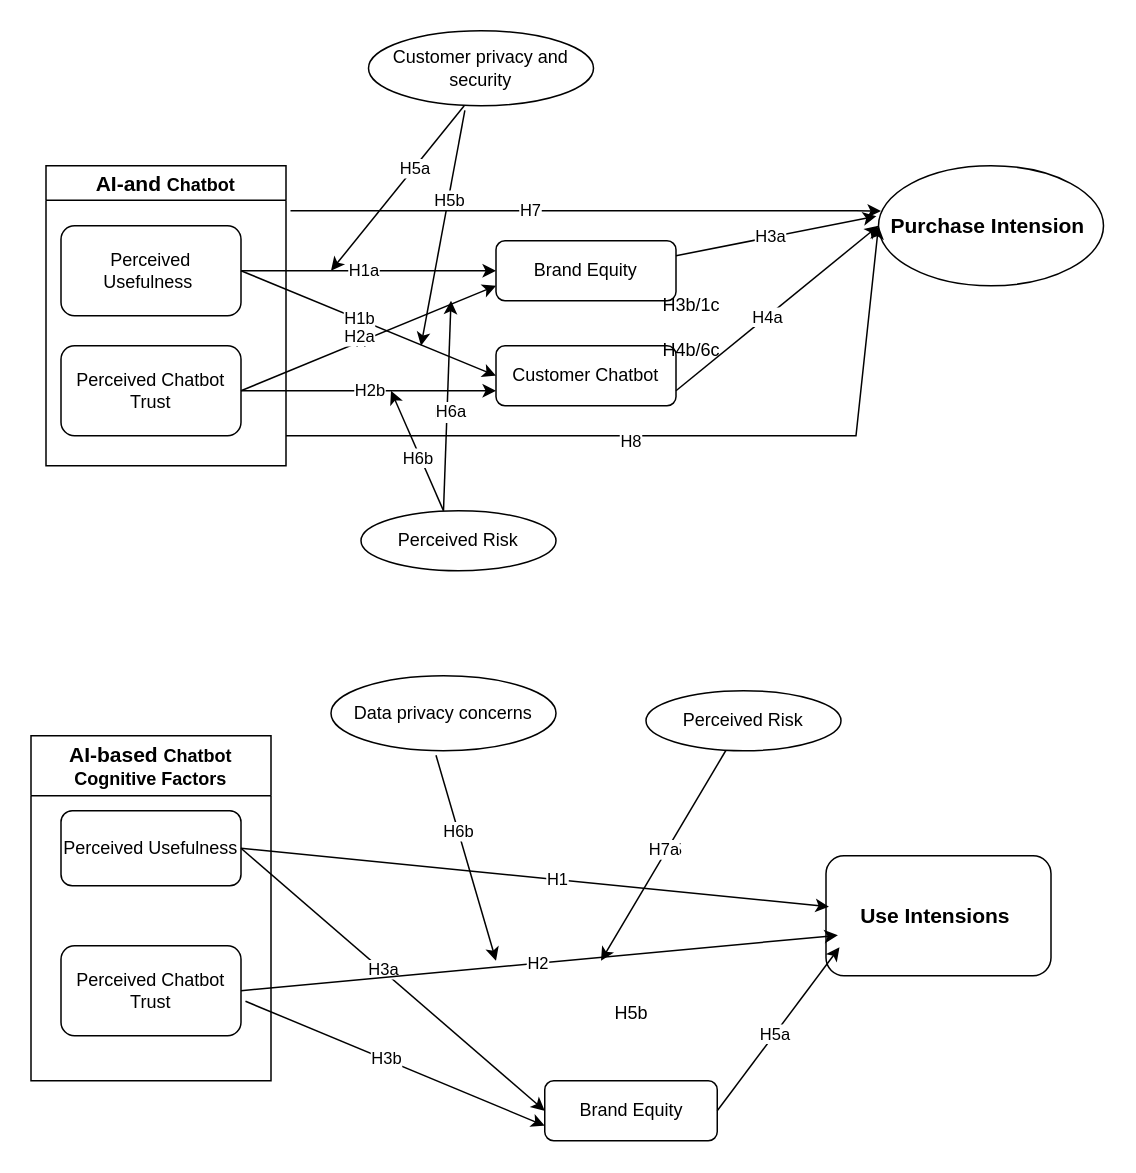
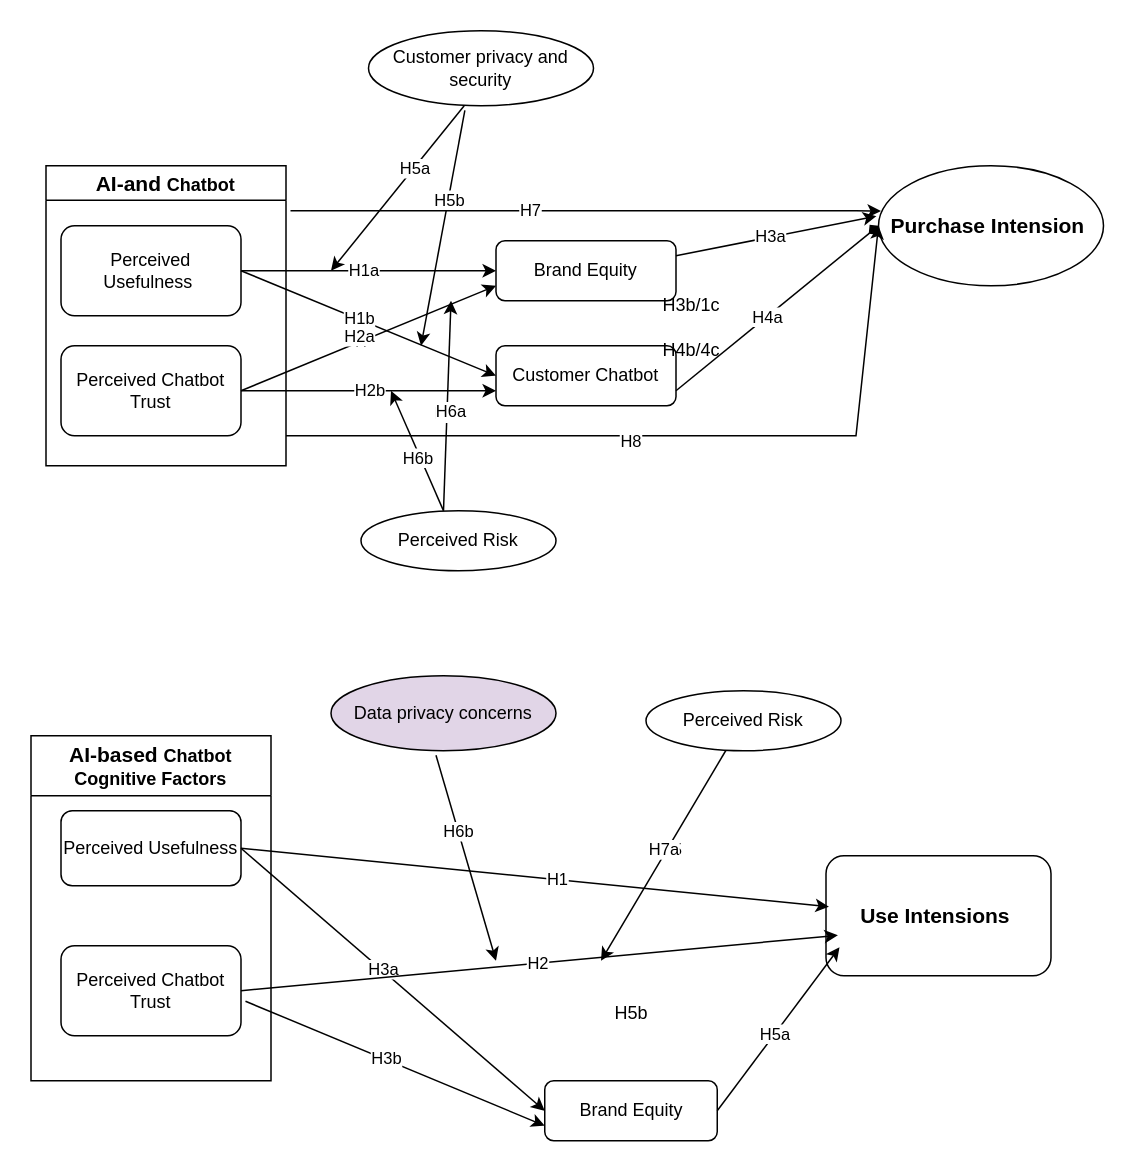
(869, 233) -> (869, 234)
(692, 350) -> (692, 350)
(443, 713) -> (443, 713)
